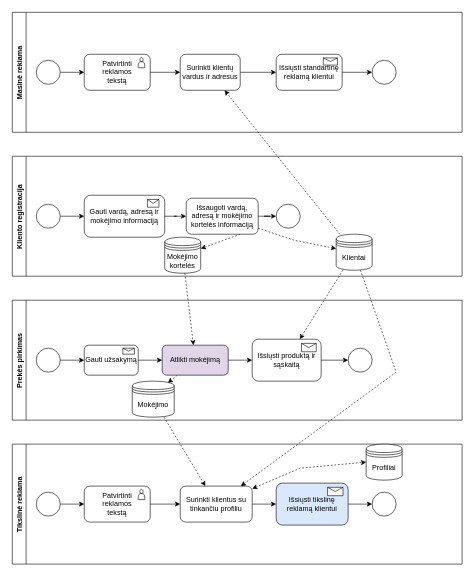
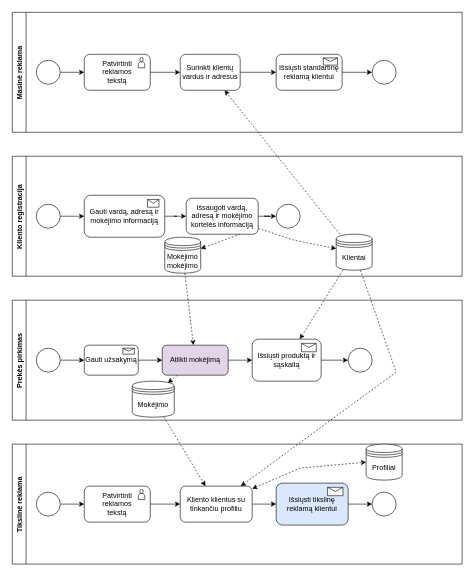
(183, 261) -> (183, 261)
(216, 504) -> (216, 504)
